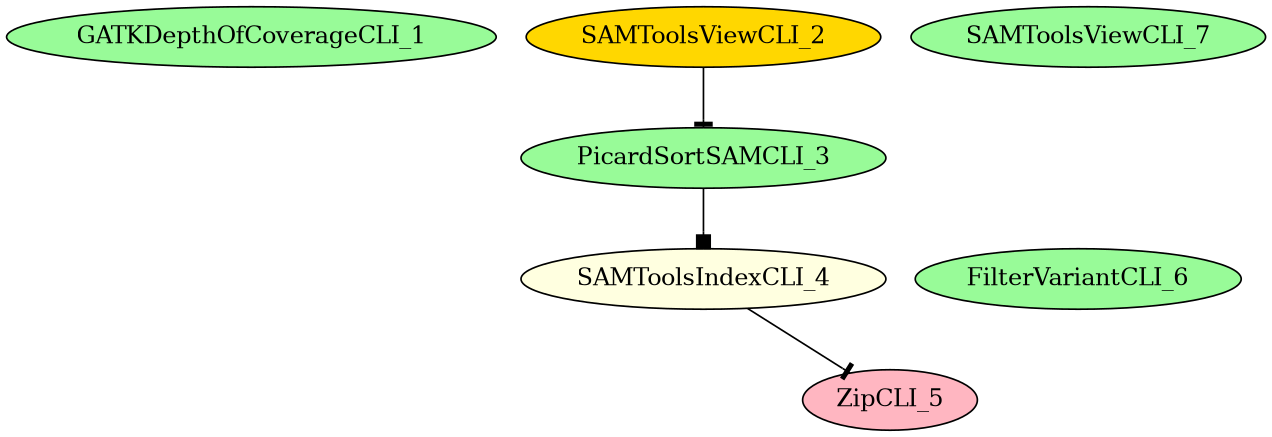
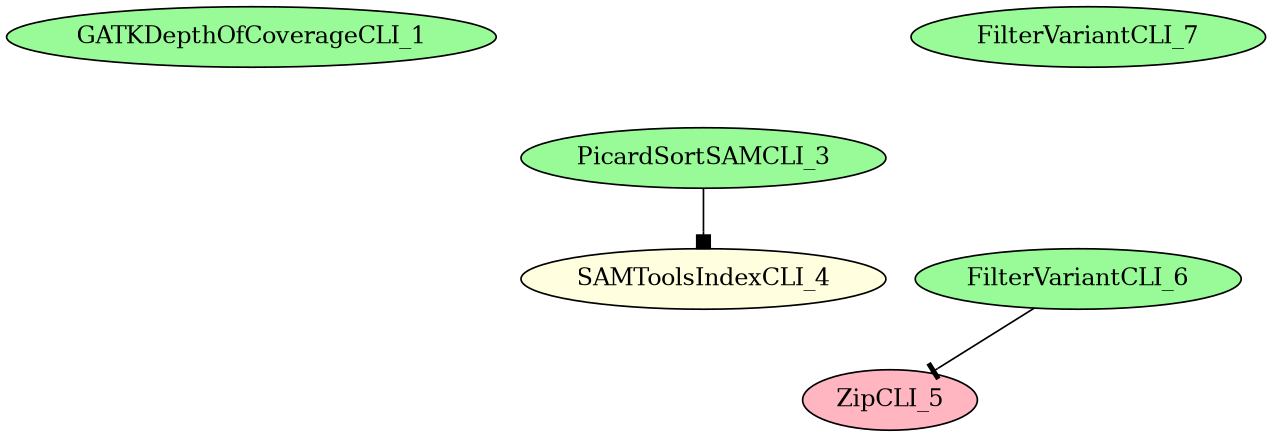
(703, 37) -> none
(1088, 37) -> (1088, 37)
(795, 338) -> (986, 338)
